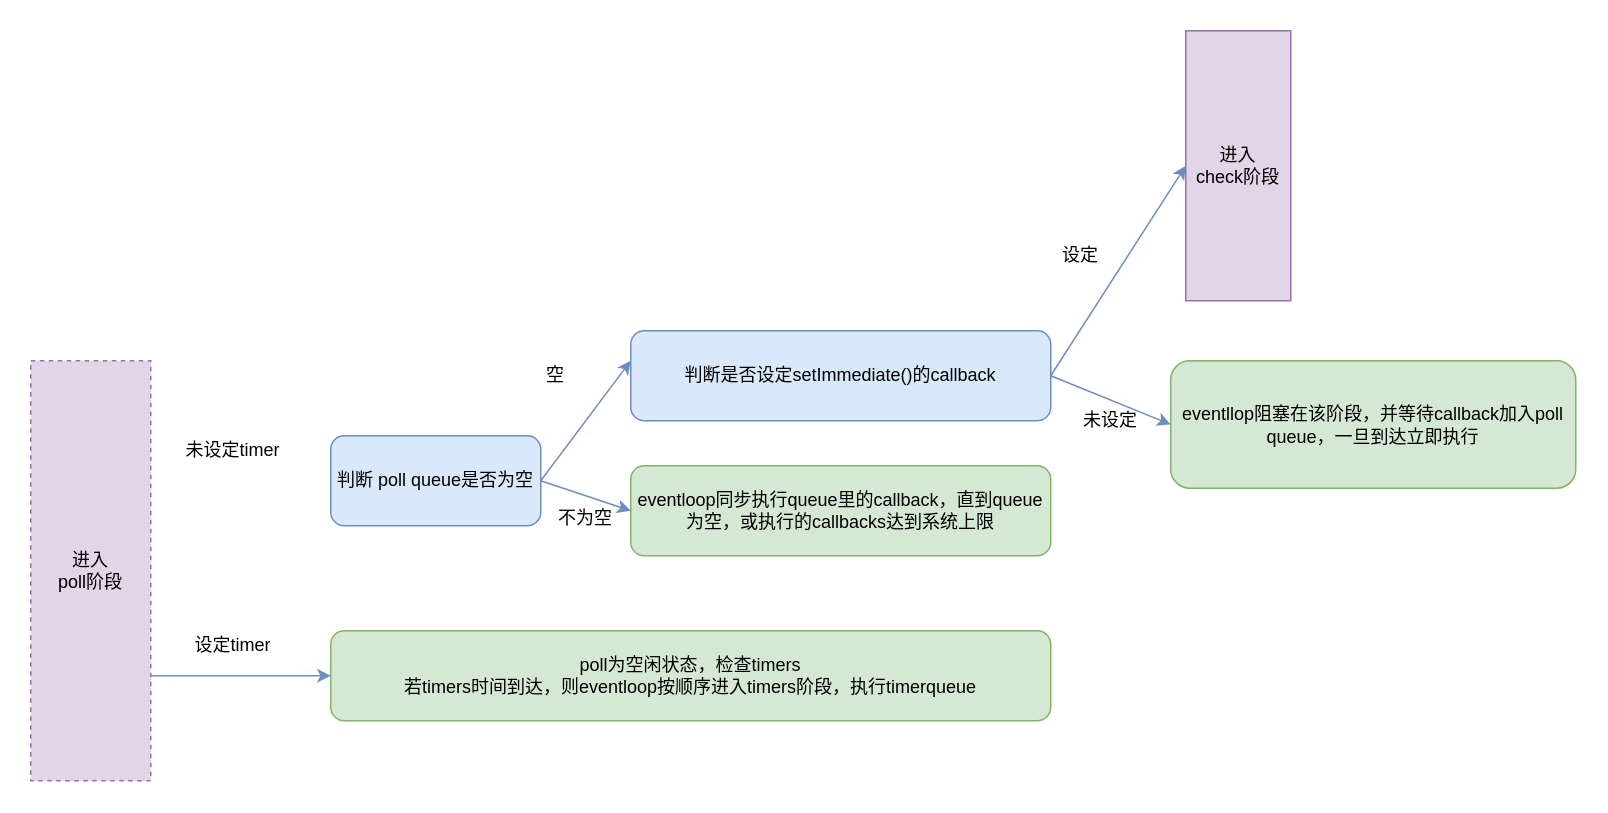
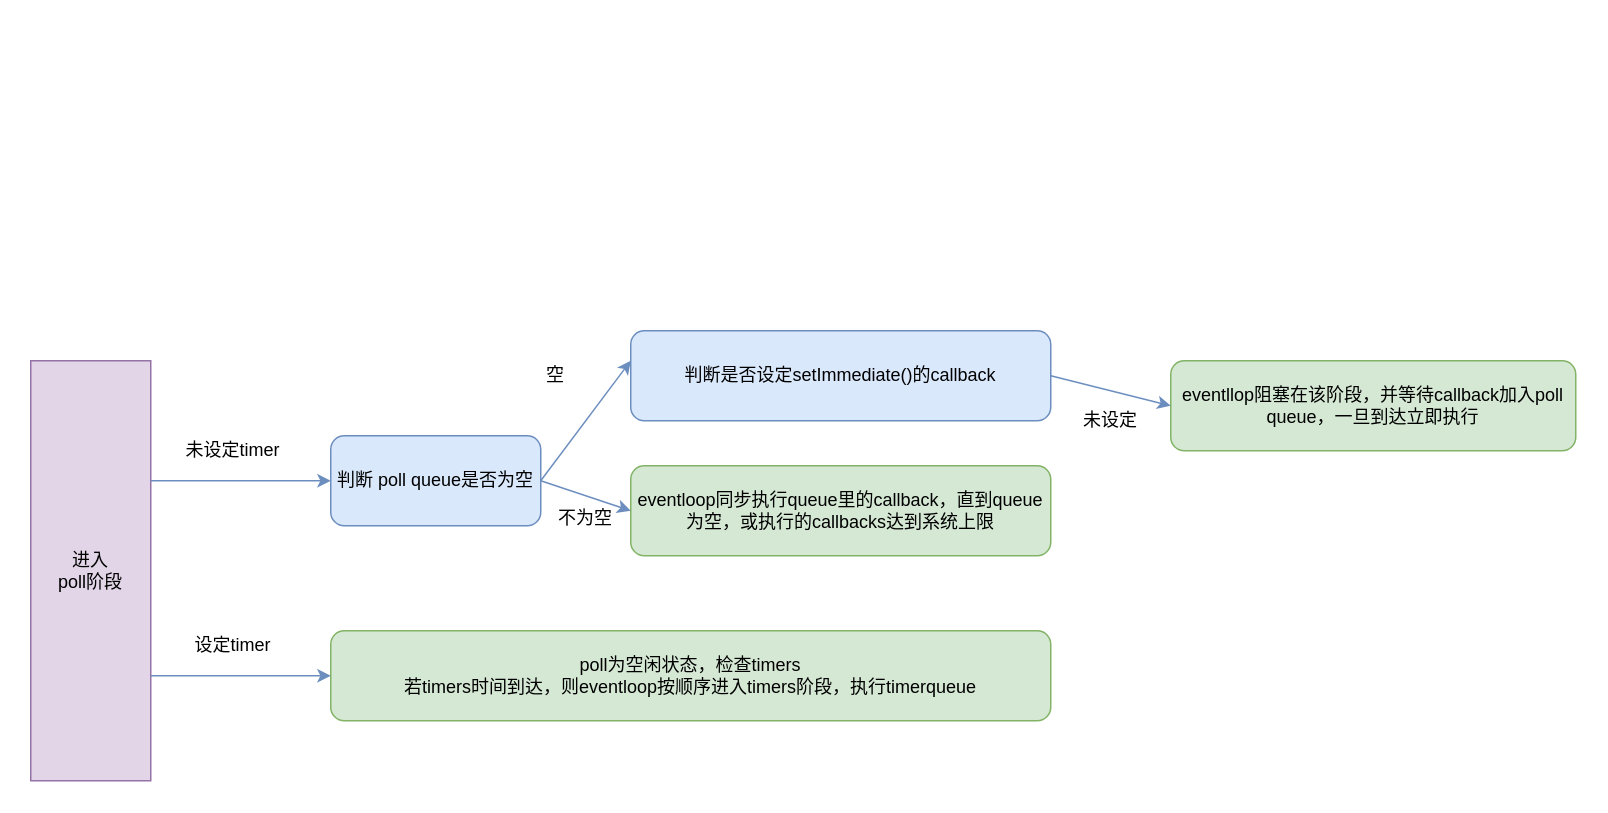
(1238, 166) -> none
(1081, 256) -> none
(1116, 274) -> none
(1373, 425) -> (1373, 406)
none -> (236, 481)
(91, 571) -> (91, 571)
